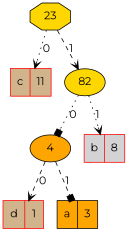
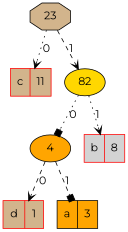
(50, 17) -> (50, 17)
